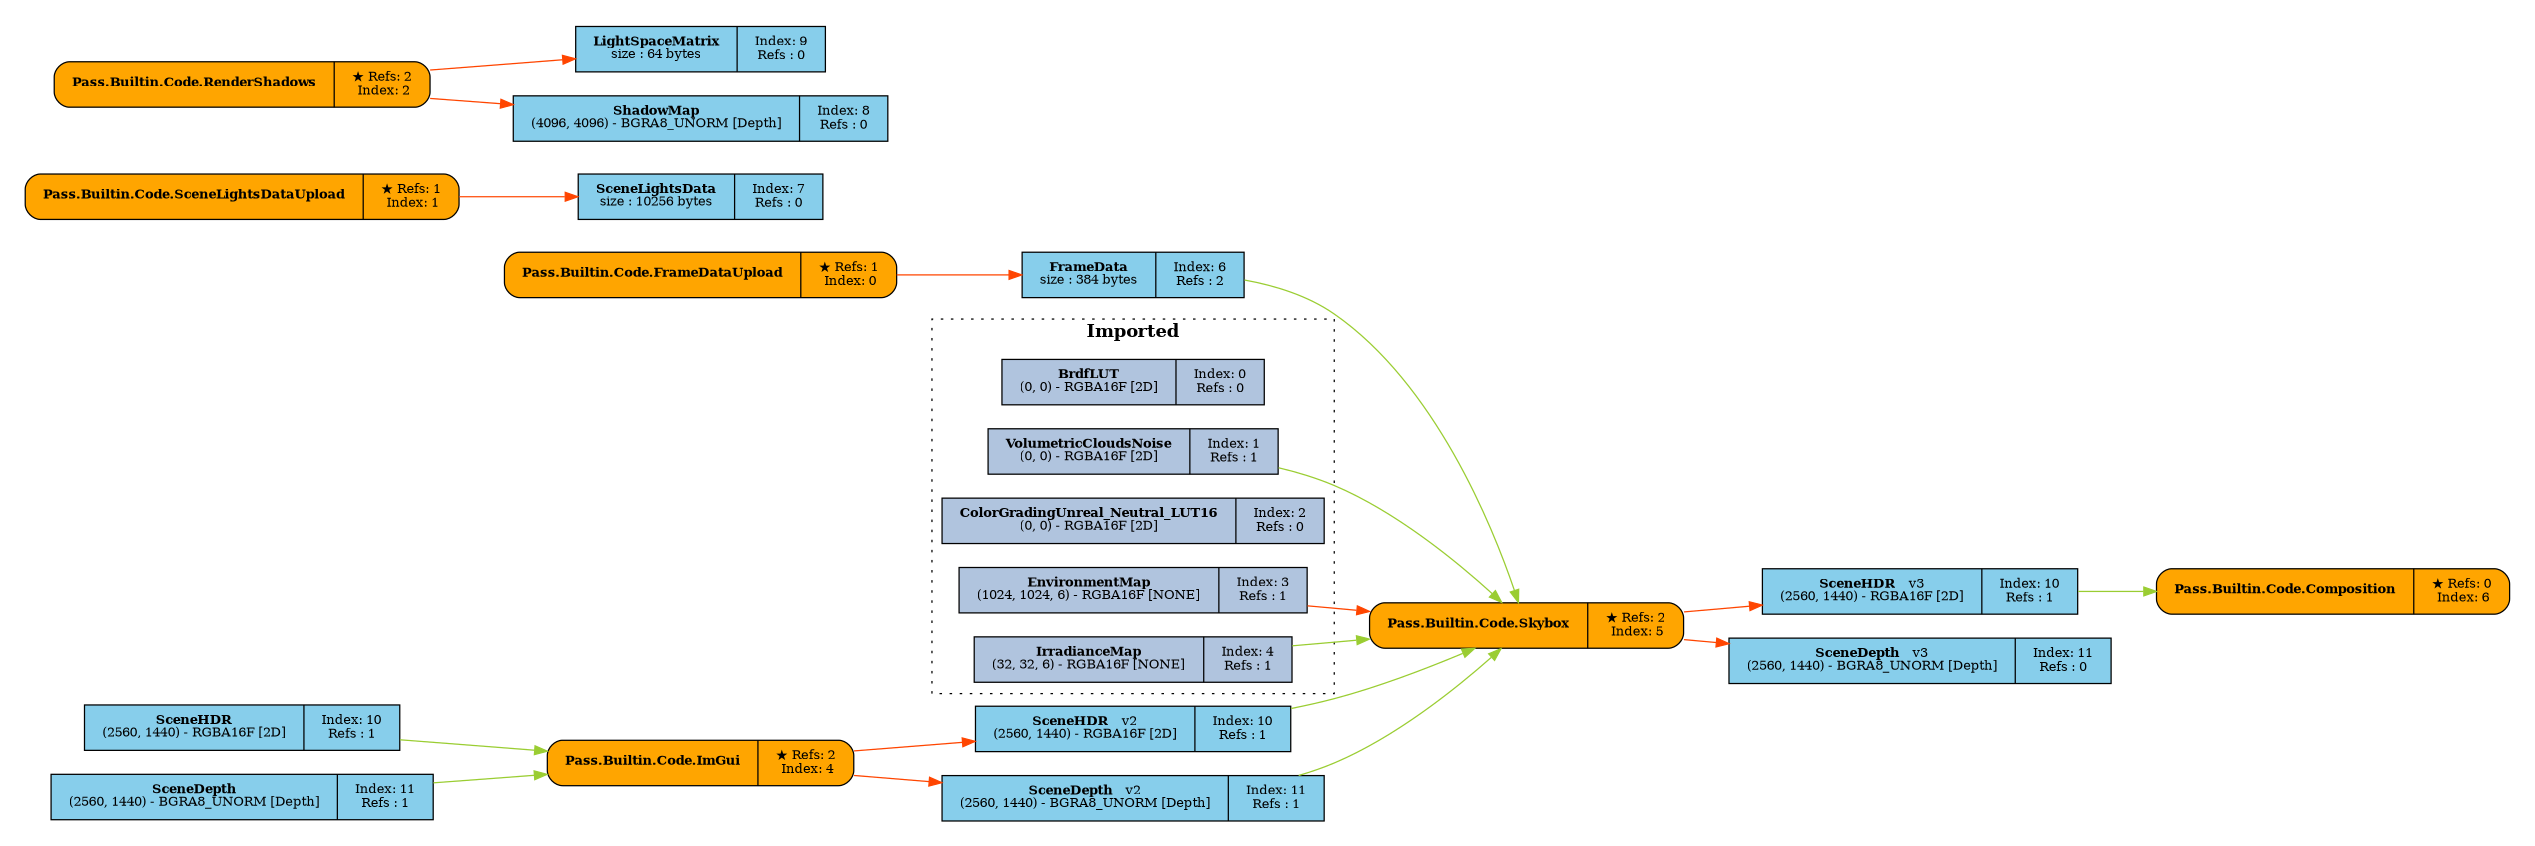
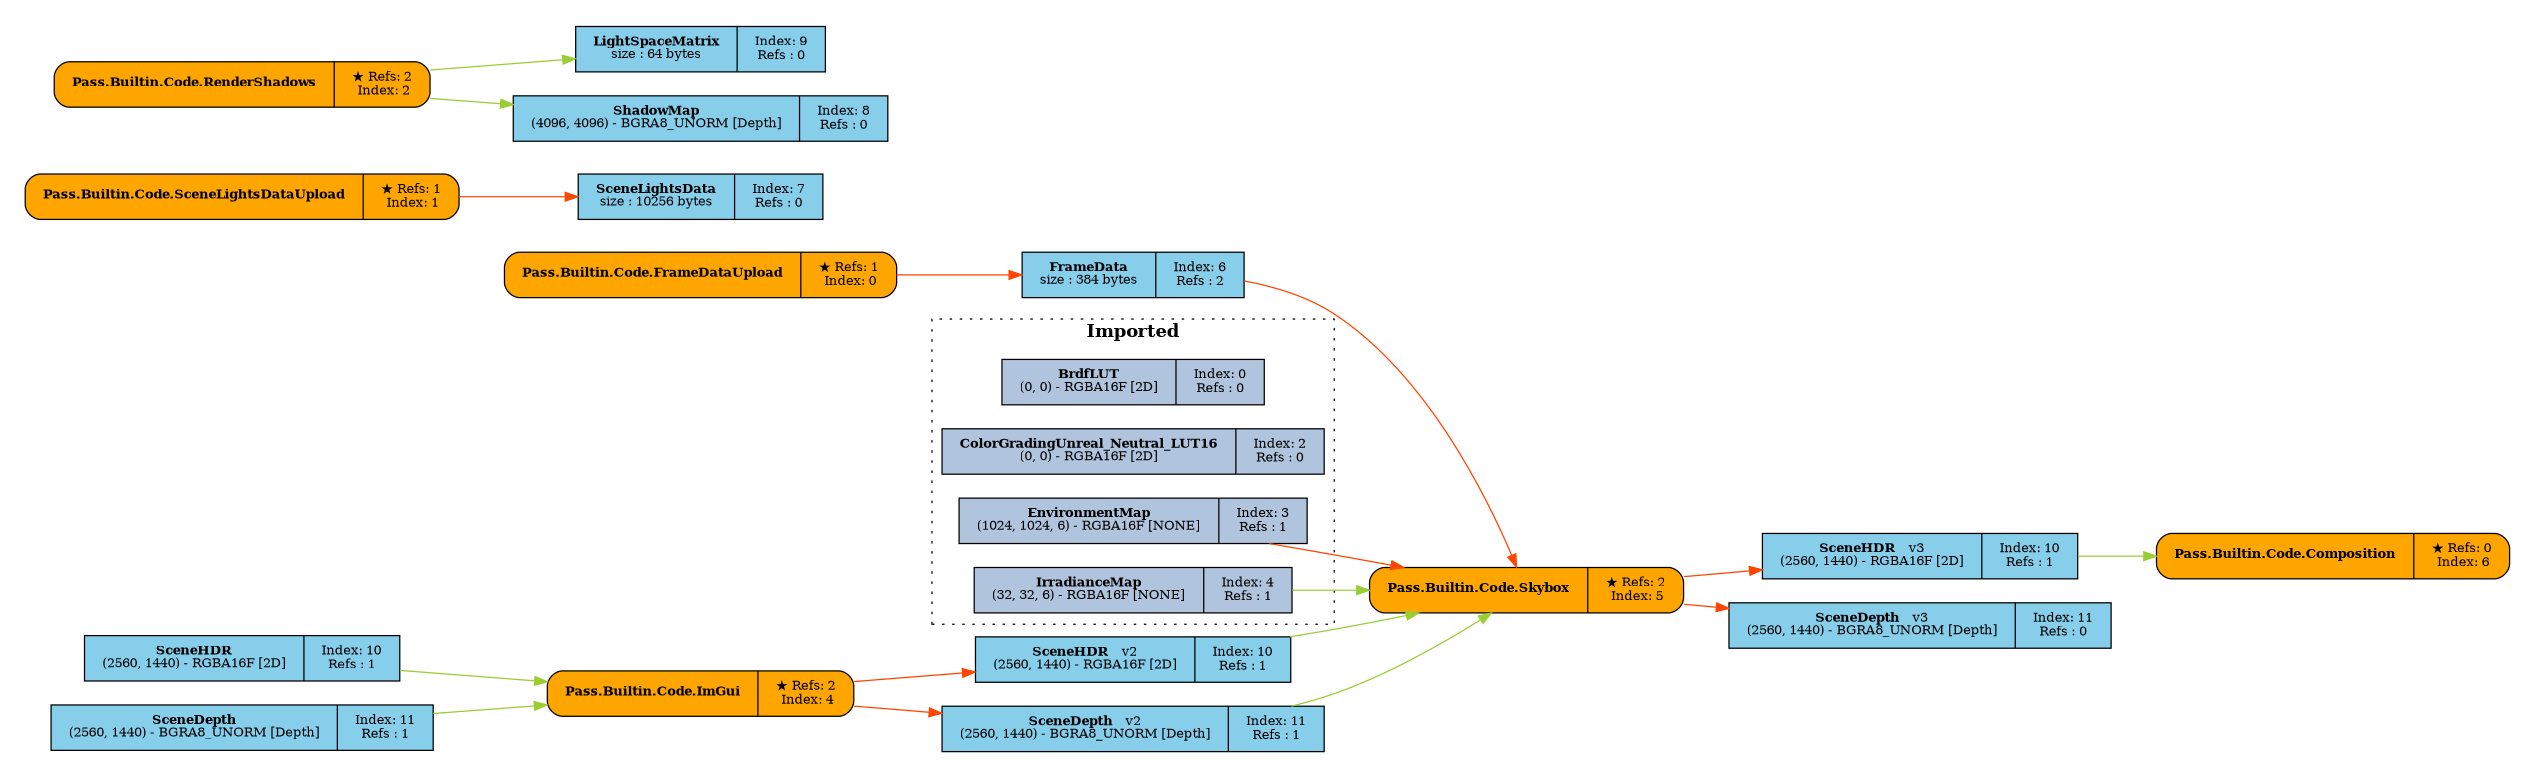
(496, 65) -> (496, 65)
(465, 101) -> (465, 101)
(1417, 399) -> (1410, 384)
(1133, 451) -> none
